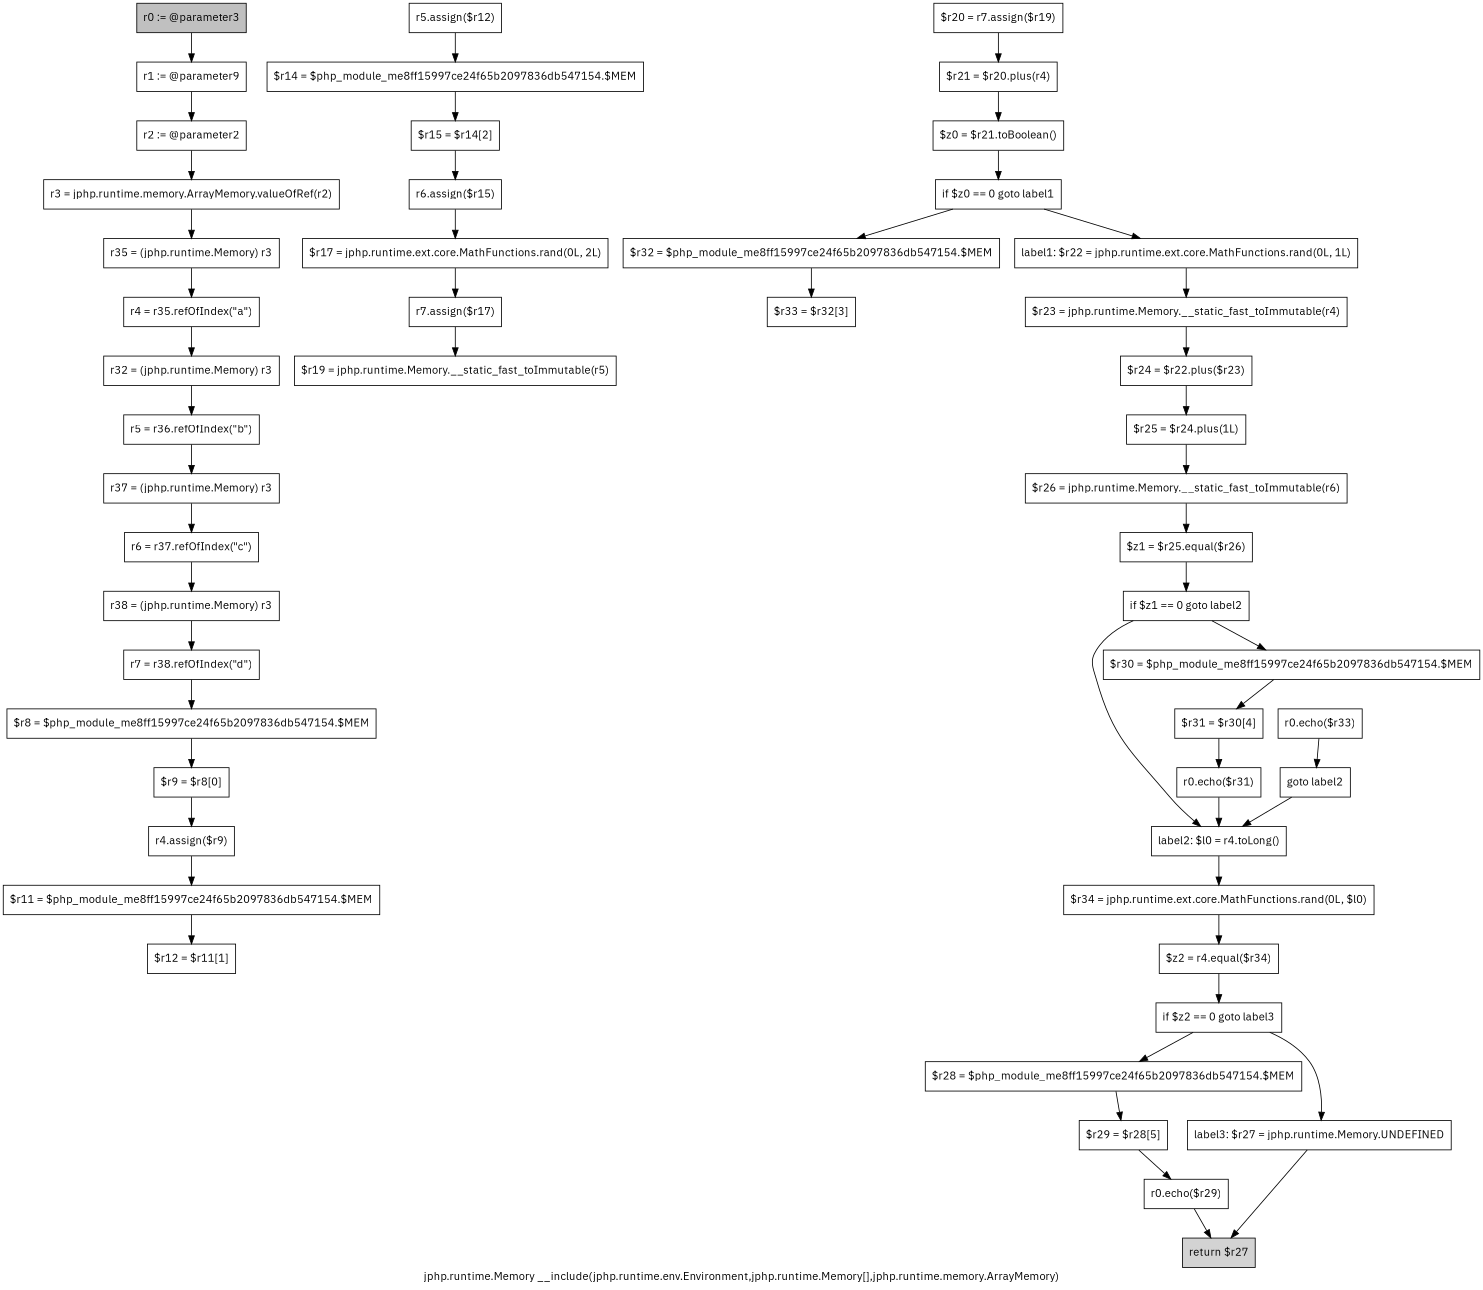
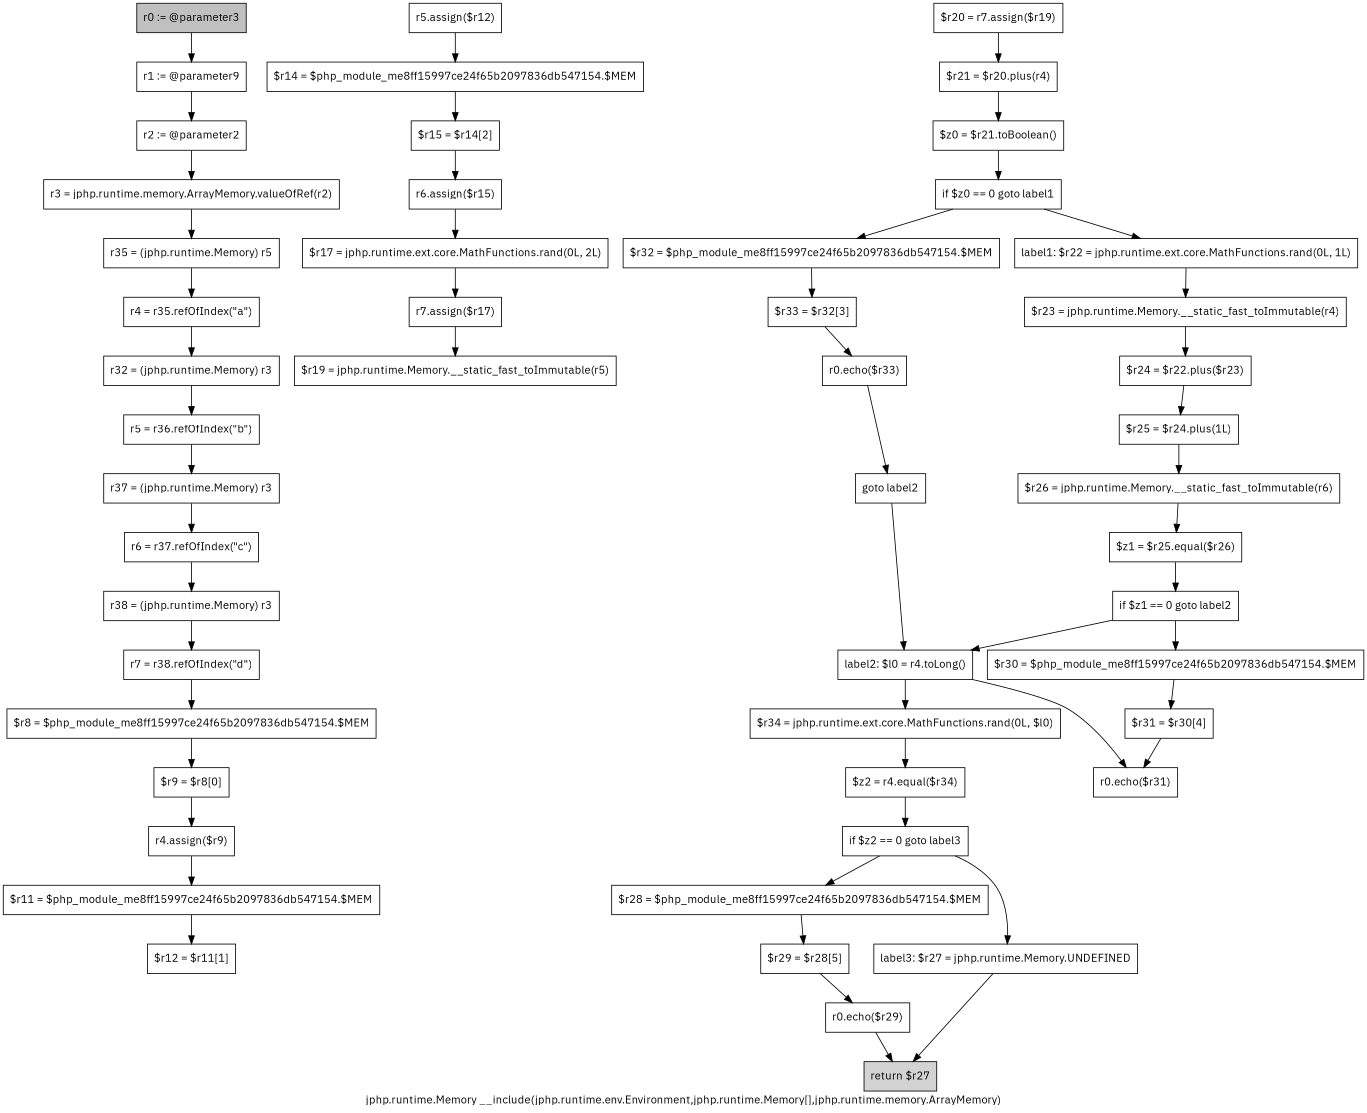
(192, 253) -> (192, 253)
none -> (836, 338)
(1219, 808) -> (1056, 703)
